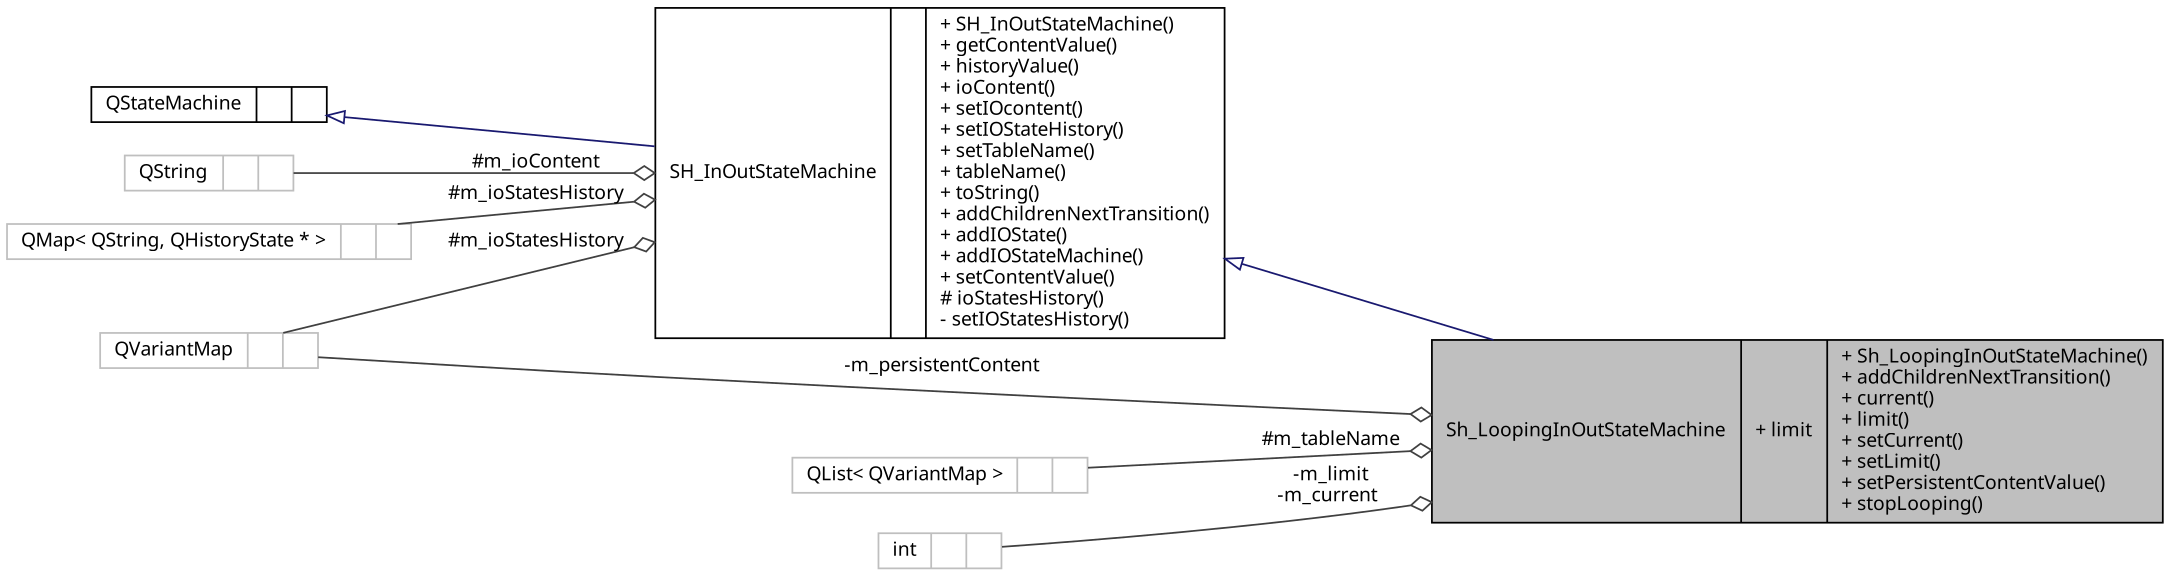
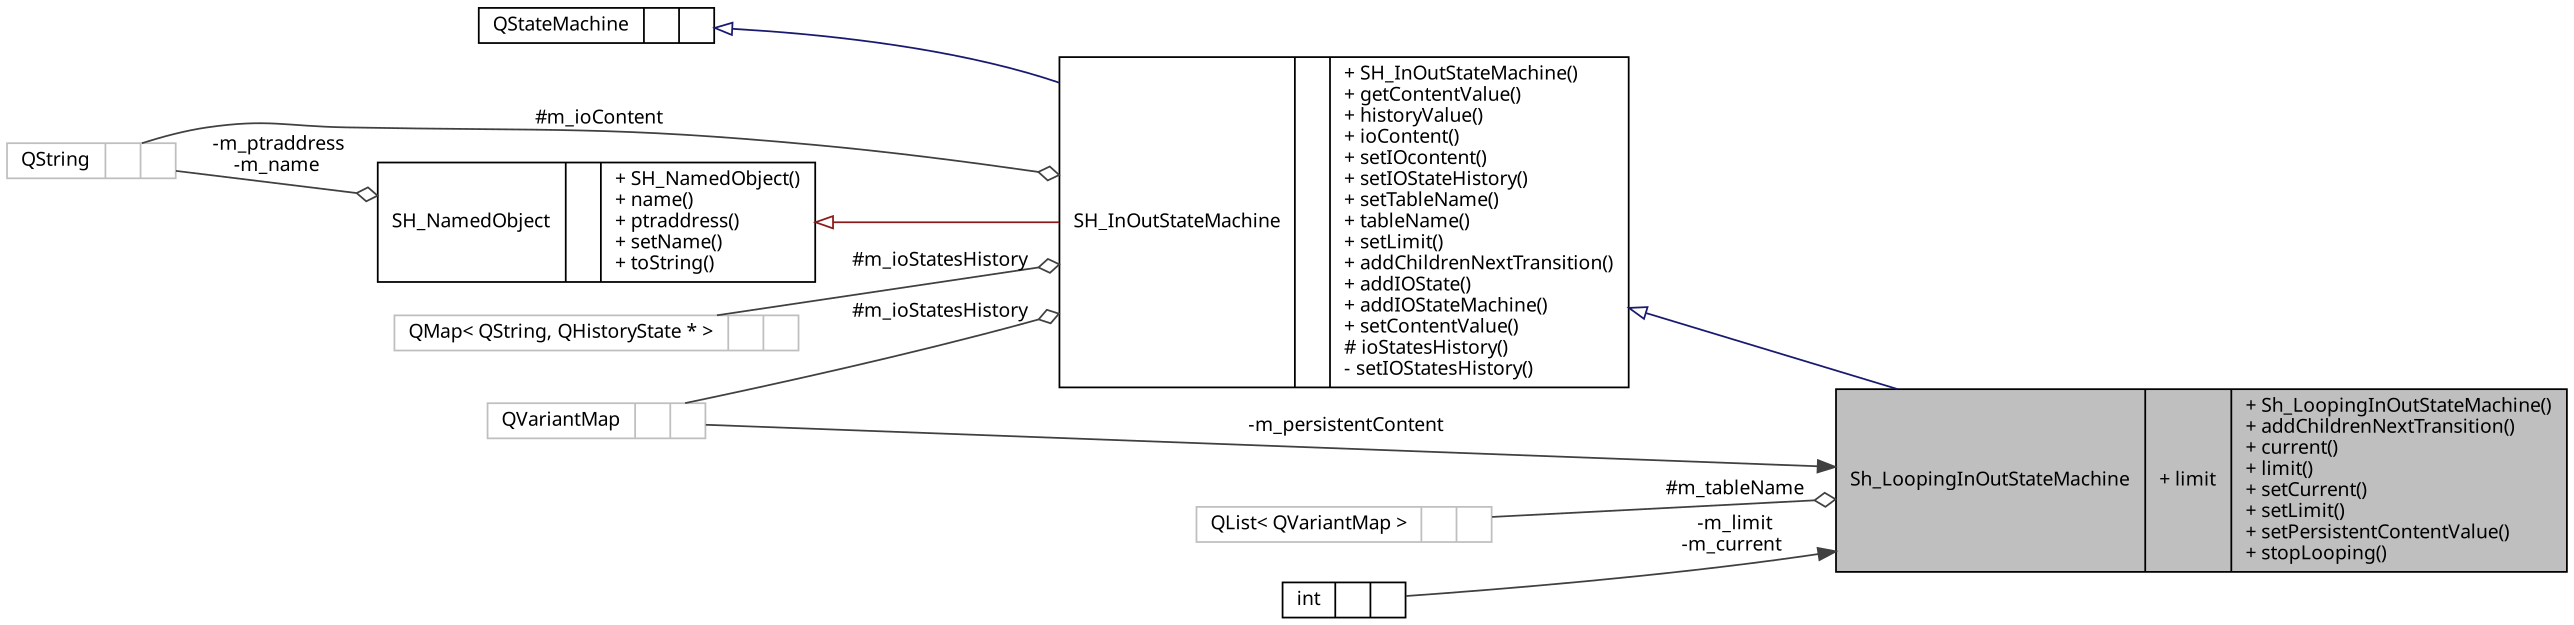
(990, 193) -> (1394, 242)
none -> (596, 222)
(864, 388) -> (1262, 446)
(1207, 530) -> (1612, 579)
(940, 551) -> (1344, 600)
